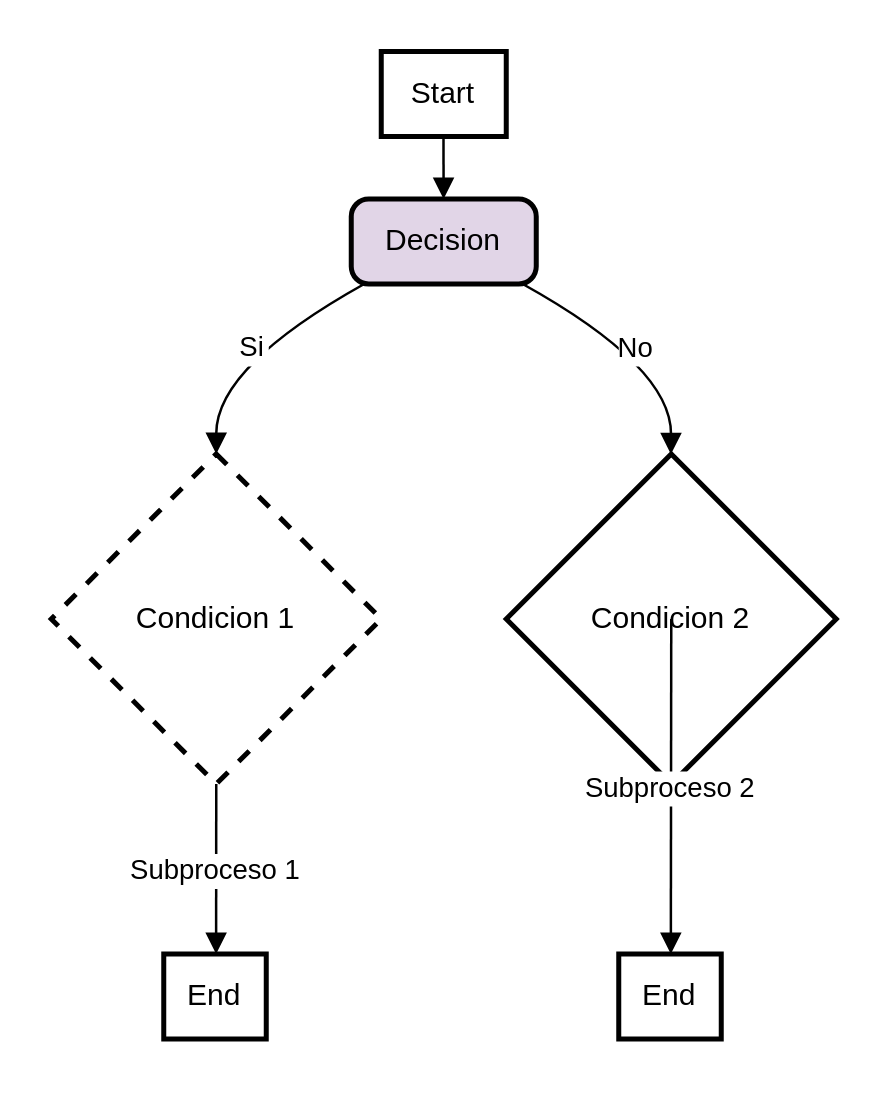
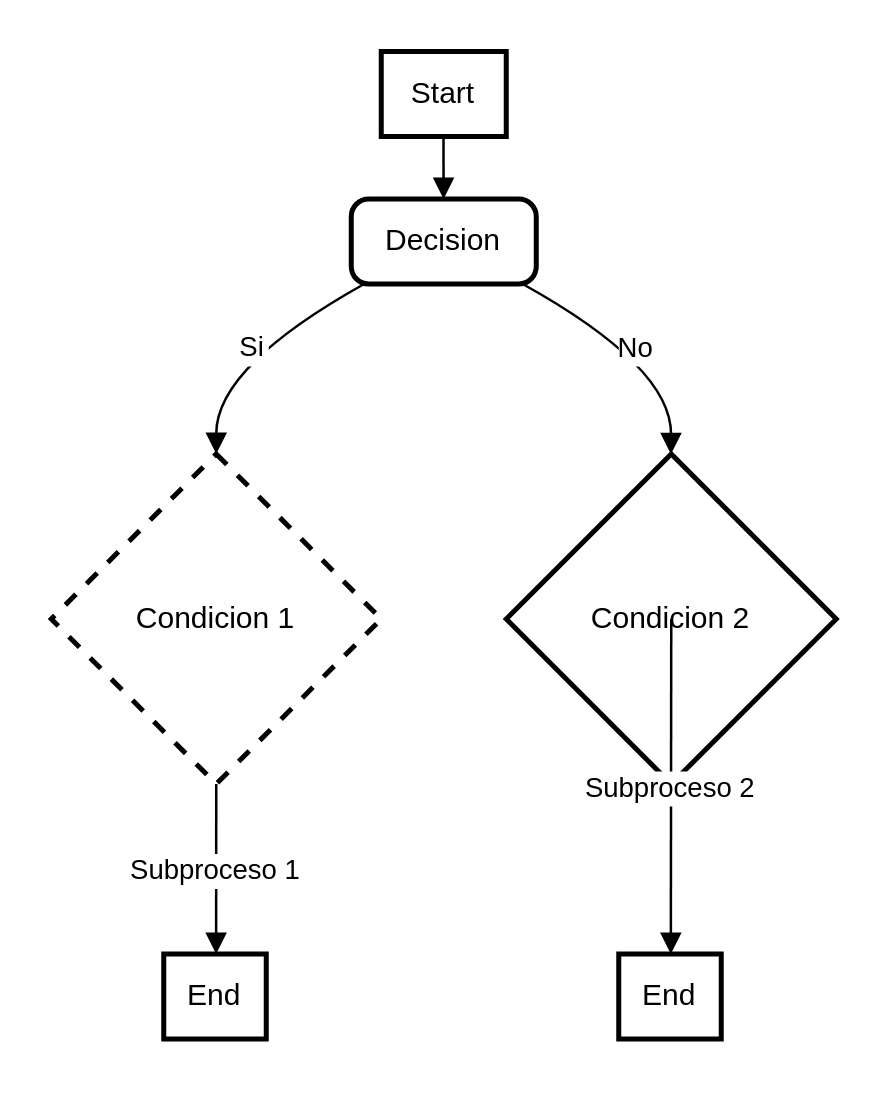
(444, 241) -> (444, 241)
